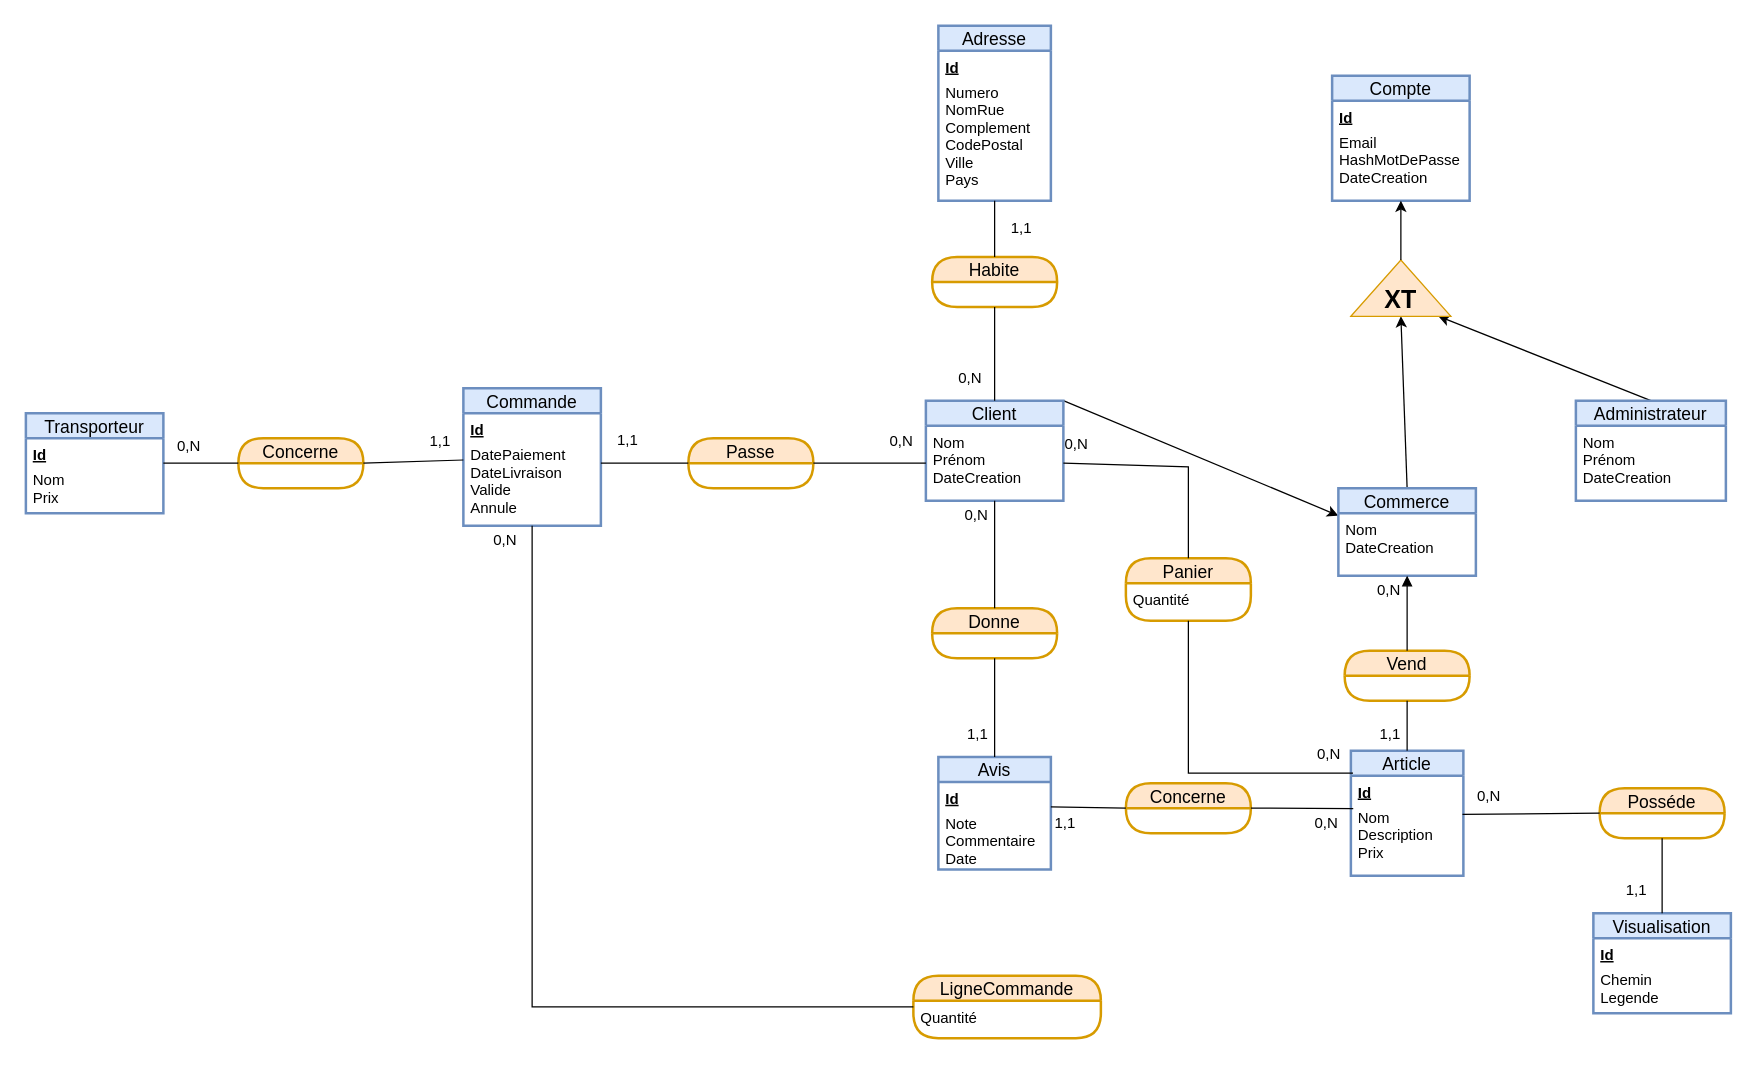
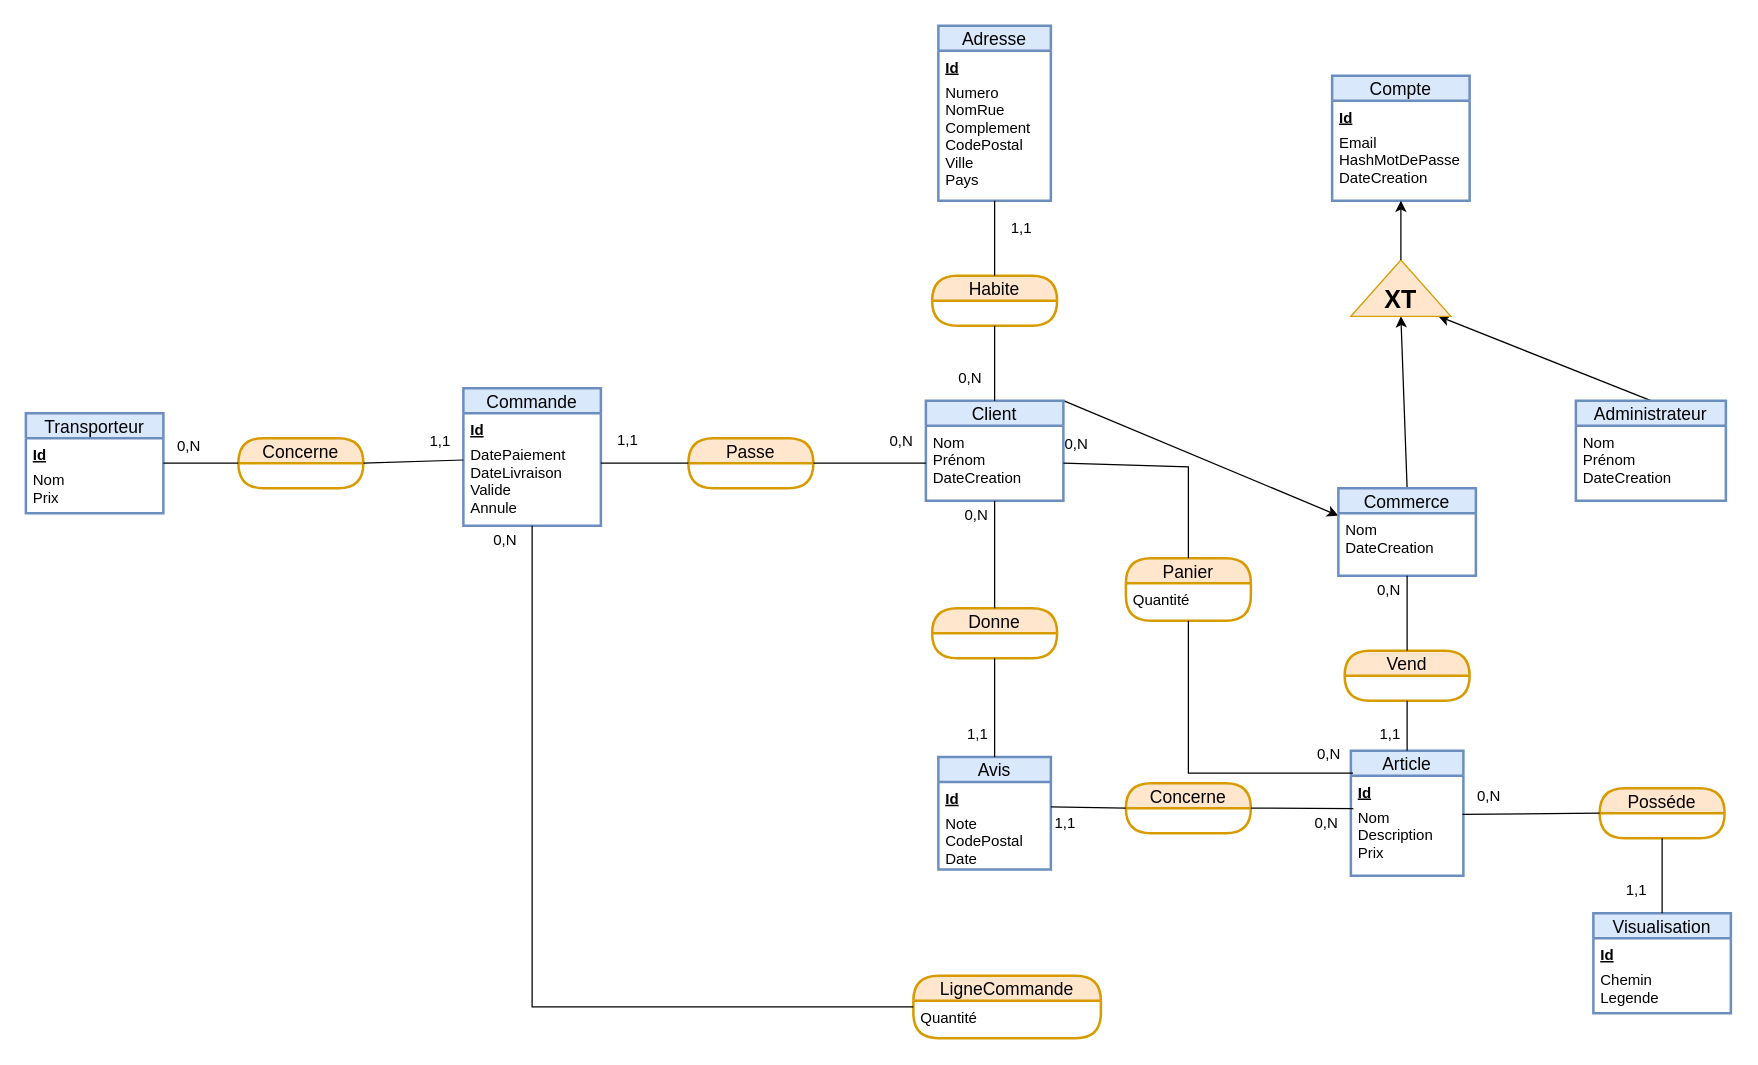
(994, 282) -> (994, 301)
(1407, 587) -> (1407, 582)
(962, 824) -> (962, 824)
